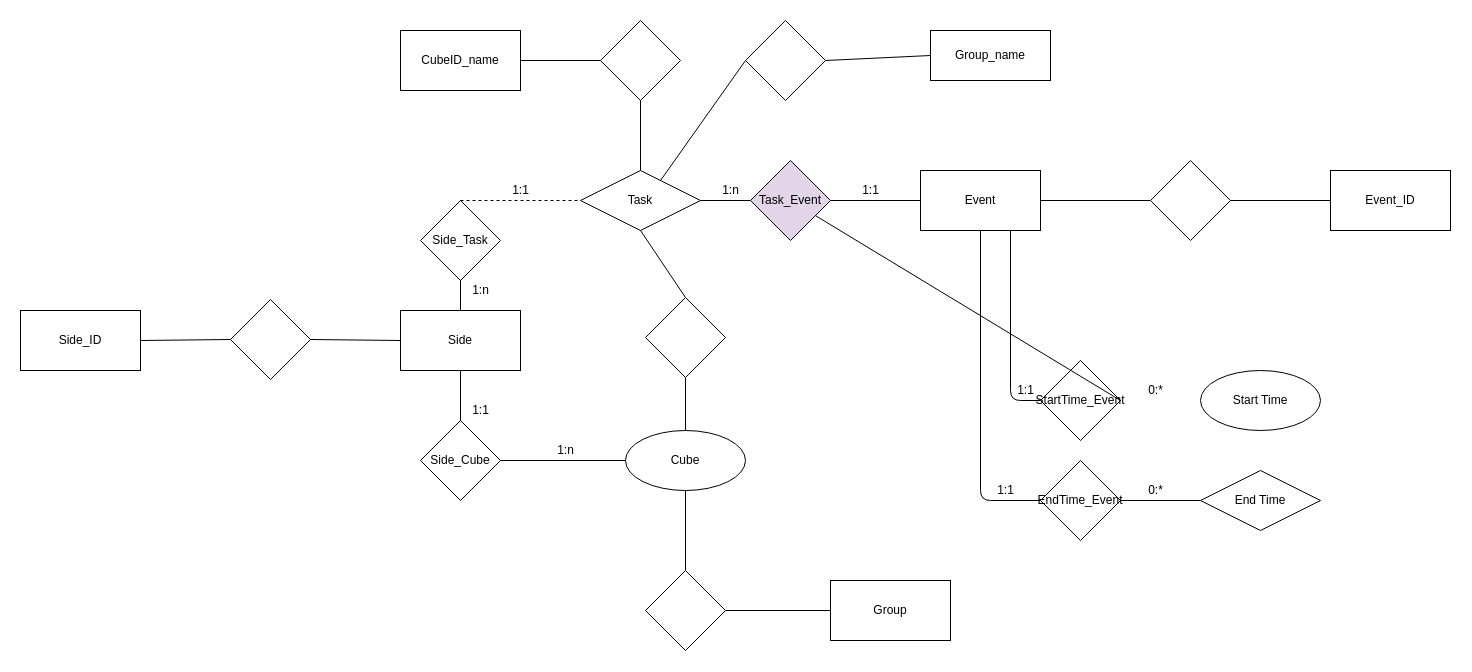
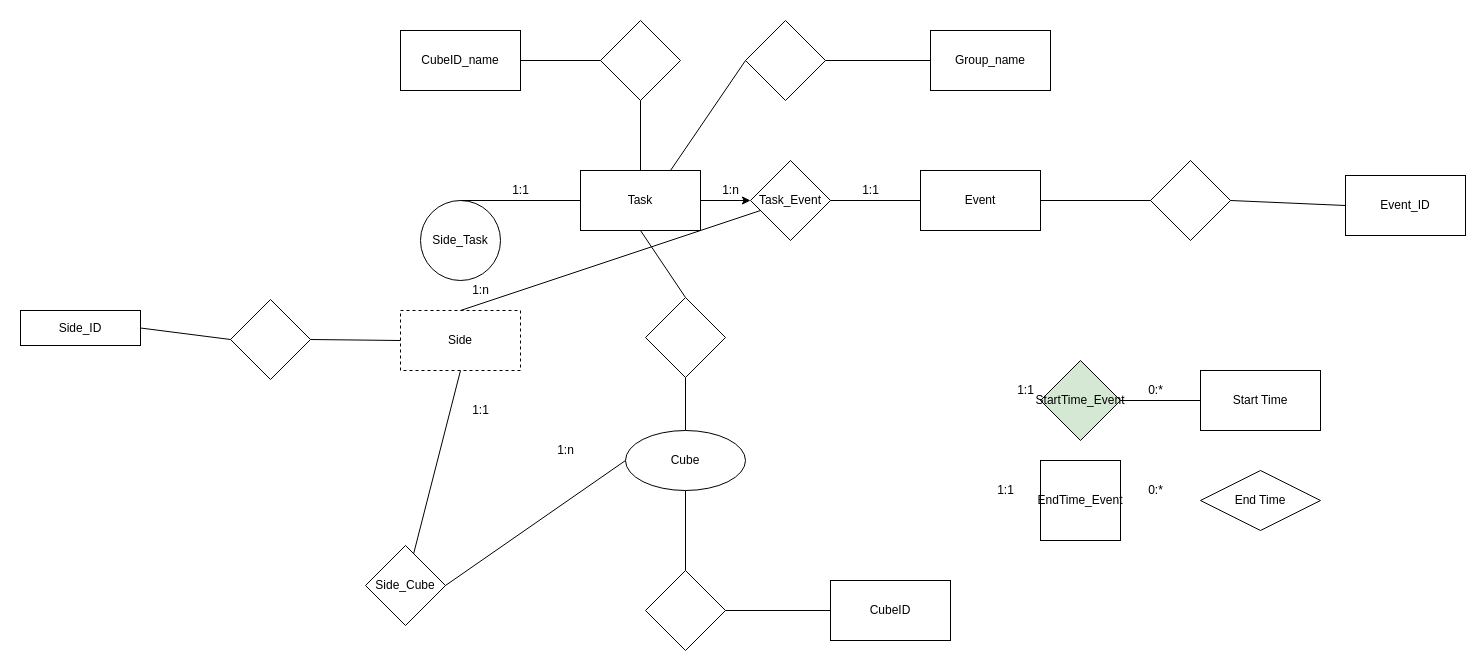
(991, 56) -> (991, 61)
(521, 201) -> (521, 201)
(641, 201) -> (641, 201)
(745, 201) -> (742, 201)
(791, 201) -> (791, 201)
(1391, 201) -> (1406, 206)
(461, 241) -> (461, 241)
(461, 296) -> (611, 261)
(968, 308) -> (1161, 401)
(1011, 326) -> none
(81, 341) -> (81, 328)
(461, 341) -> (461, 341)
(981, 391) -> none
(1081, 401) -> (1081, 401)
(1261, 401) -> (1261, 401)
(461, 461) -> (406, 586)
(1081, 501) -> (1081, 501)
(1161, 501) -> none
(891, 611) -> (891, 611)
